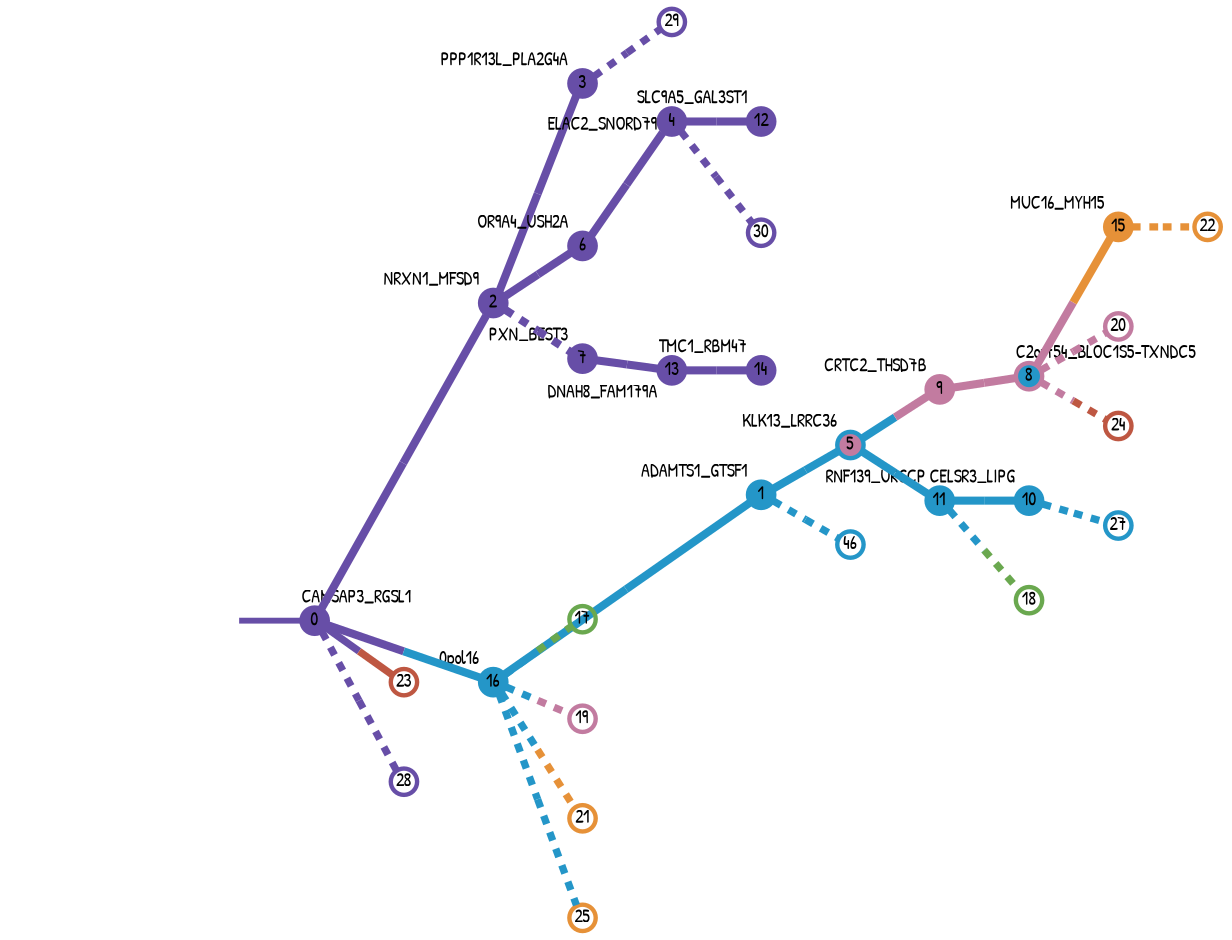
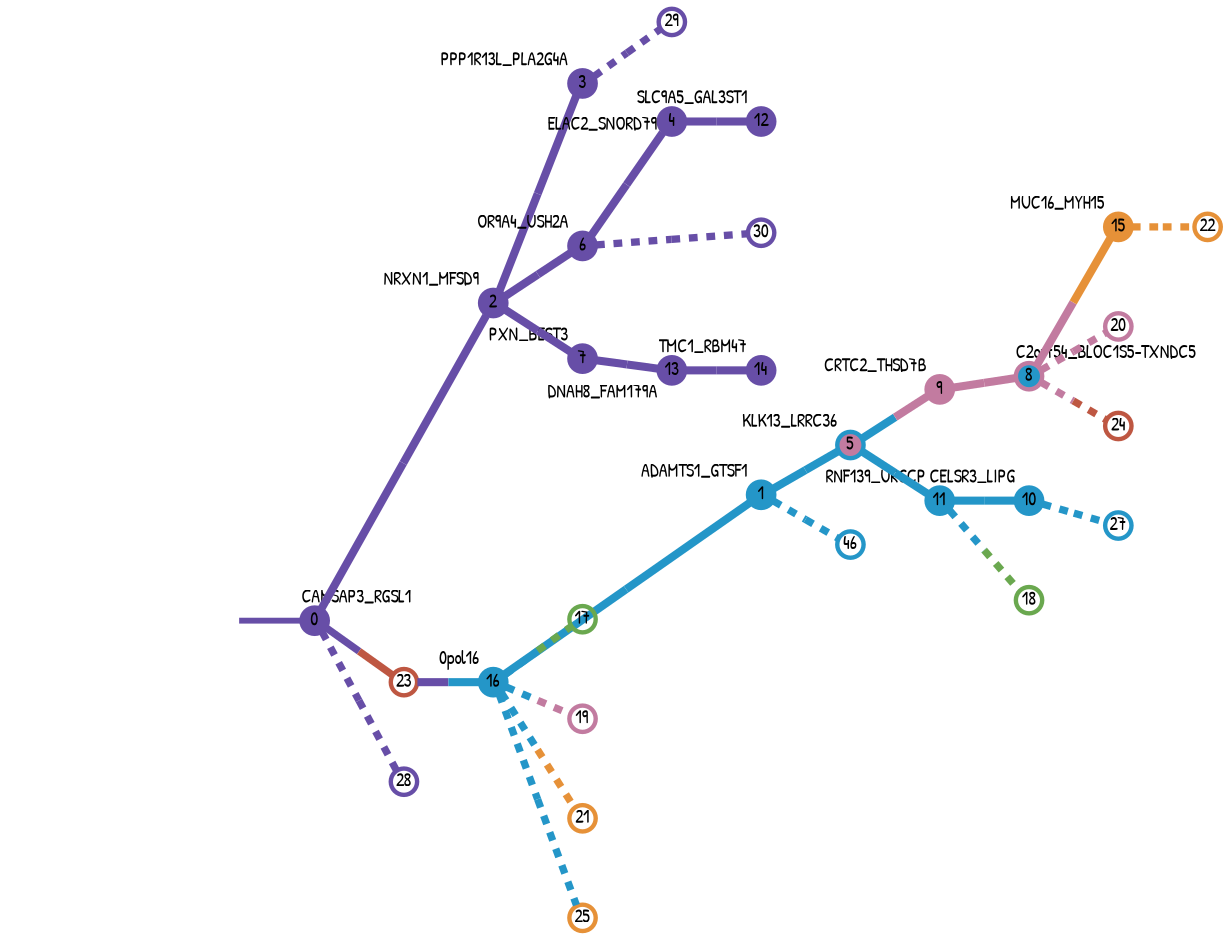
(716, 177) -> (672, 239)
(538, 331) -> (538, 331)
(404, 651) -> (448, 682)
